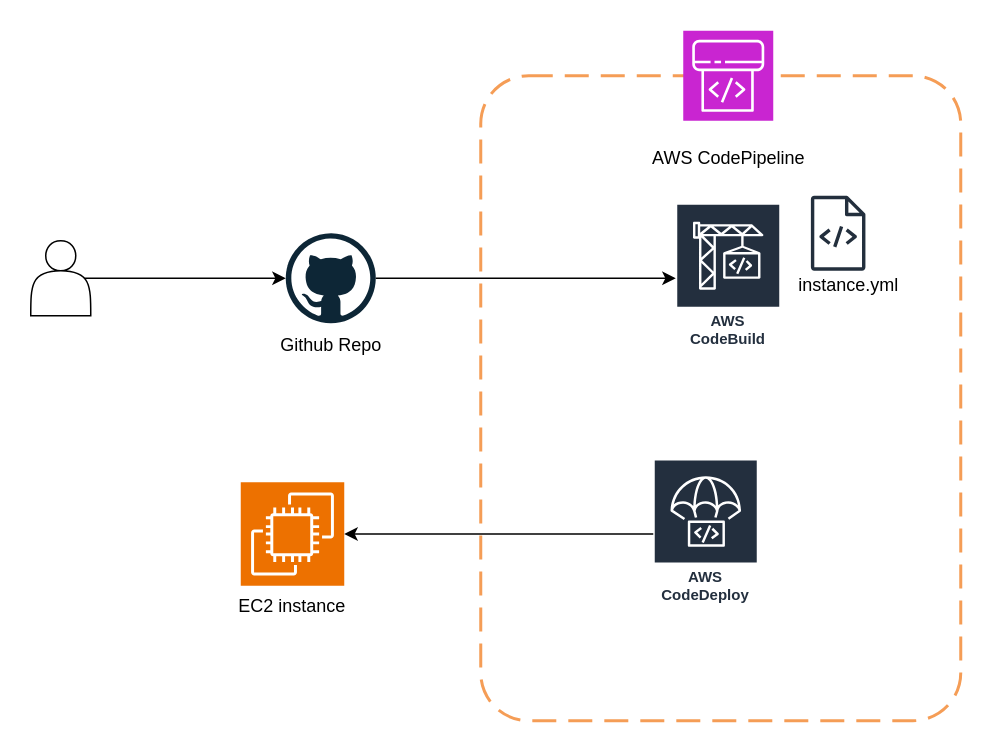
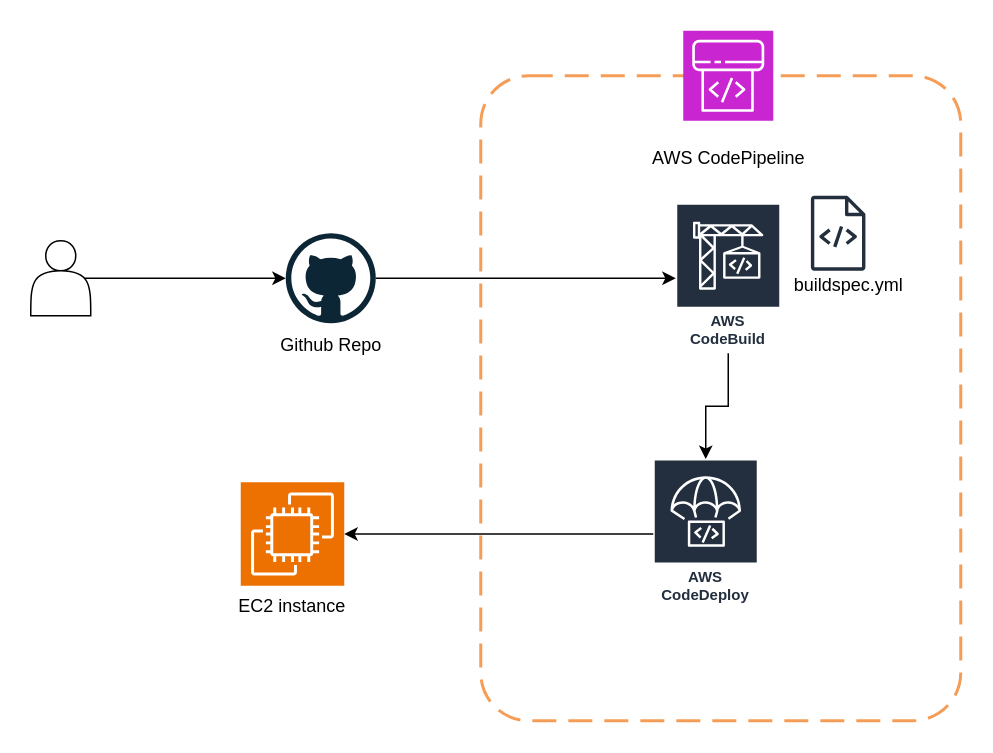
(849, 286) -> (849, 286)
none -> (722, 406)
